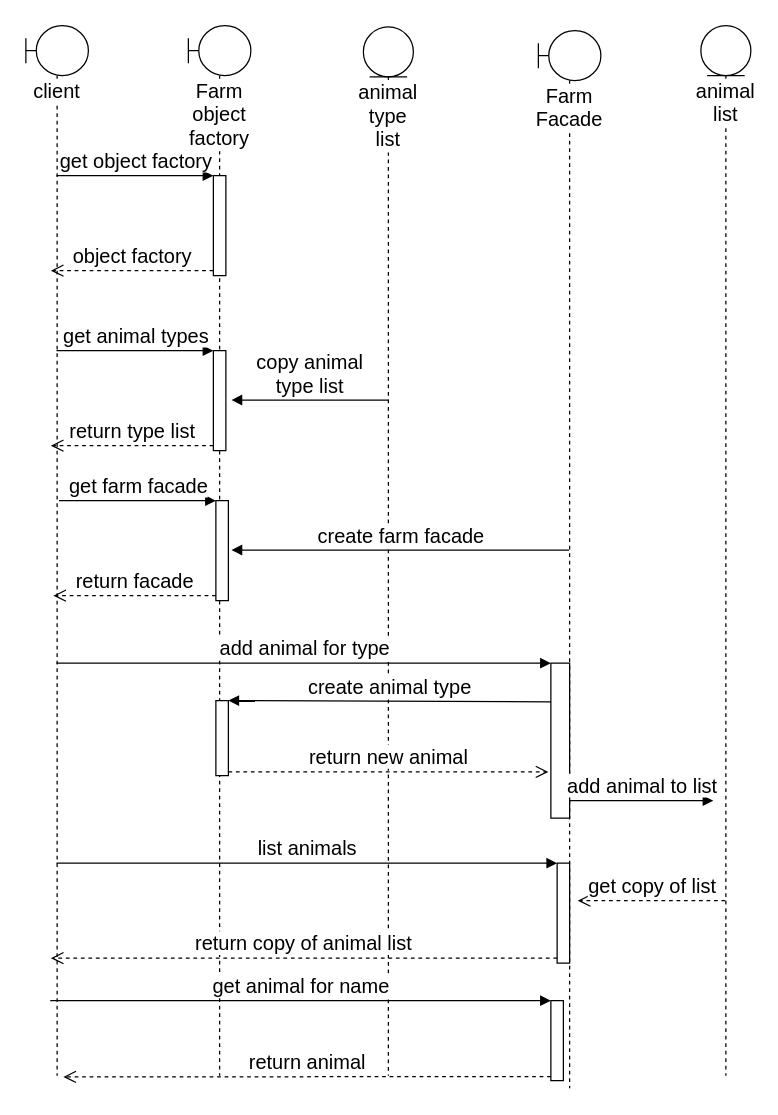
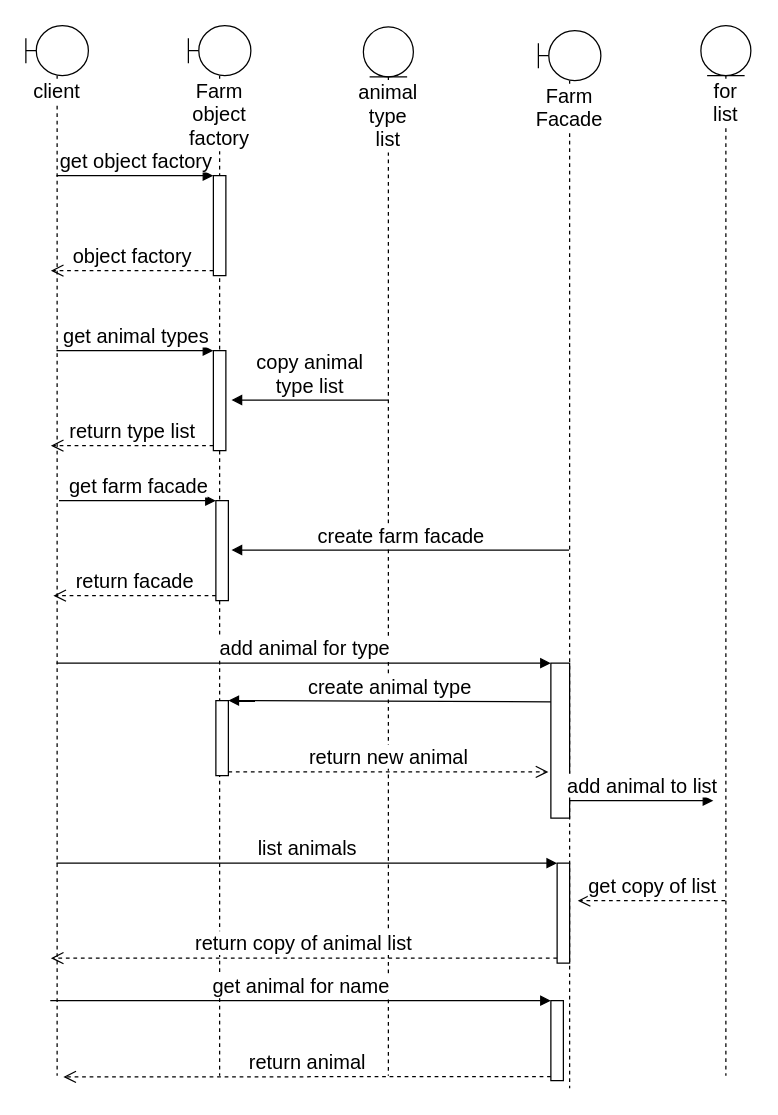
(726, 115) -> (726, 103)
